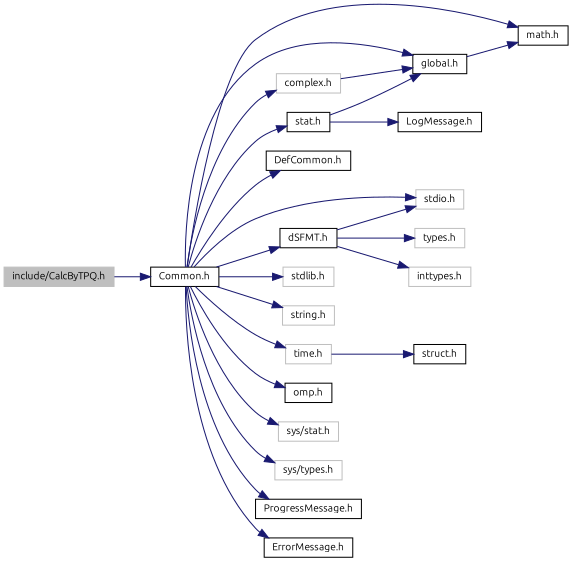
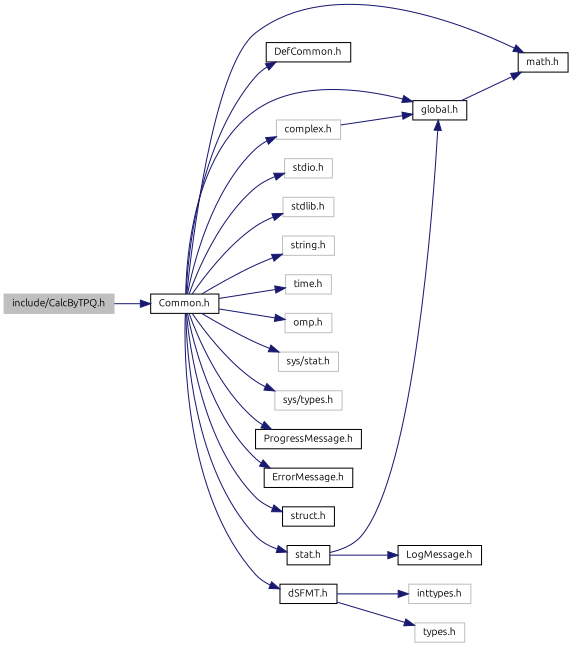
(372, 220) -> none
(367, 354) -> (210, 421)
(308, 393) -> (308, 323)
